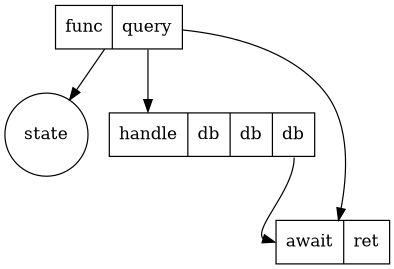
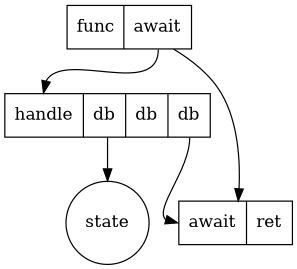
(147, 27) -> (158, 27)
(91, 70) -> (108, 153)
